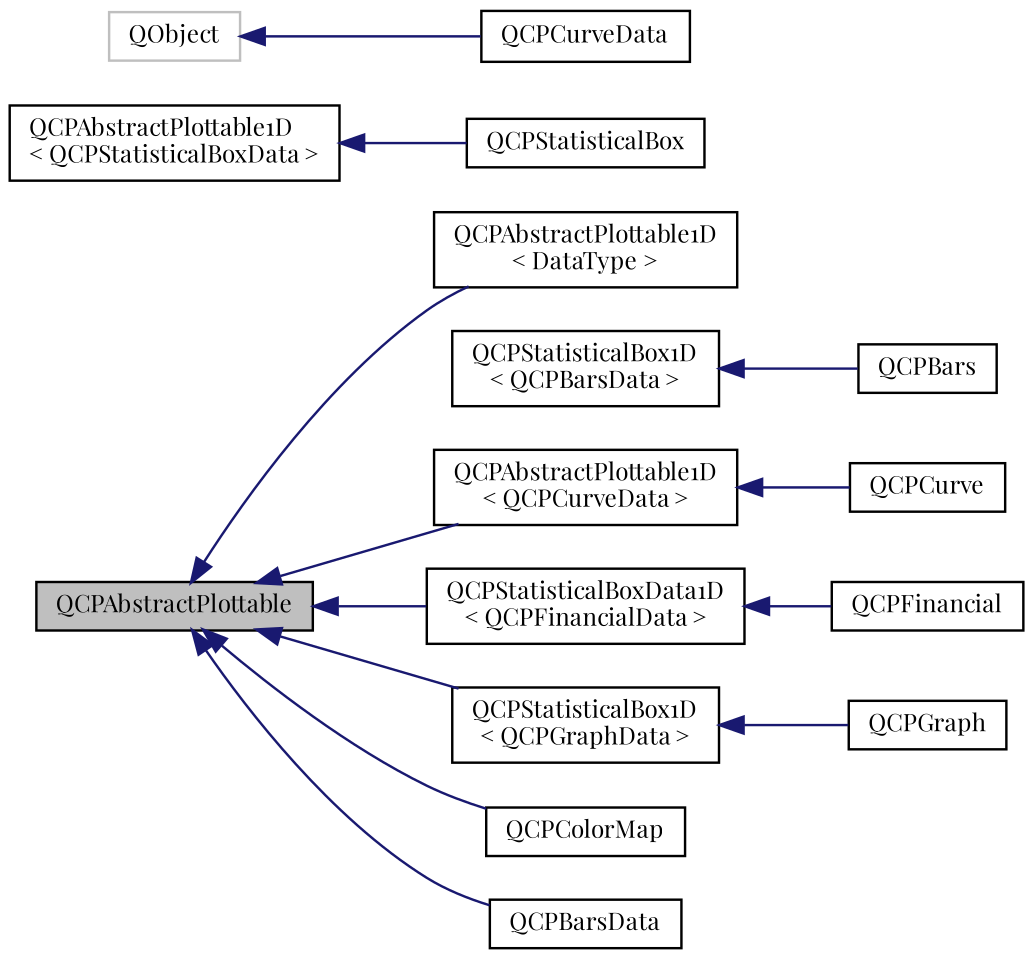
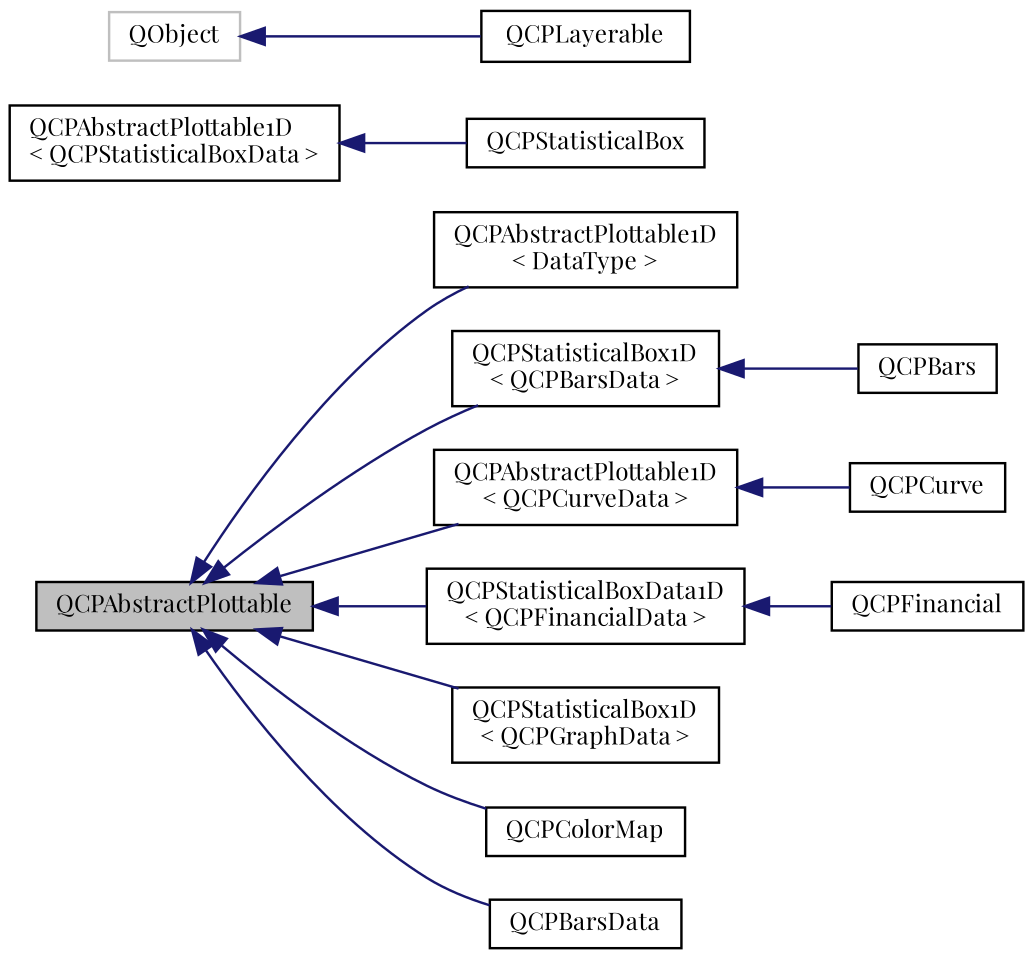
(586, 36) -> (586, 36)
none -> (346, 478)
(928, 725) -> none
